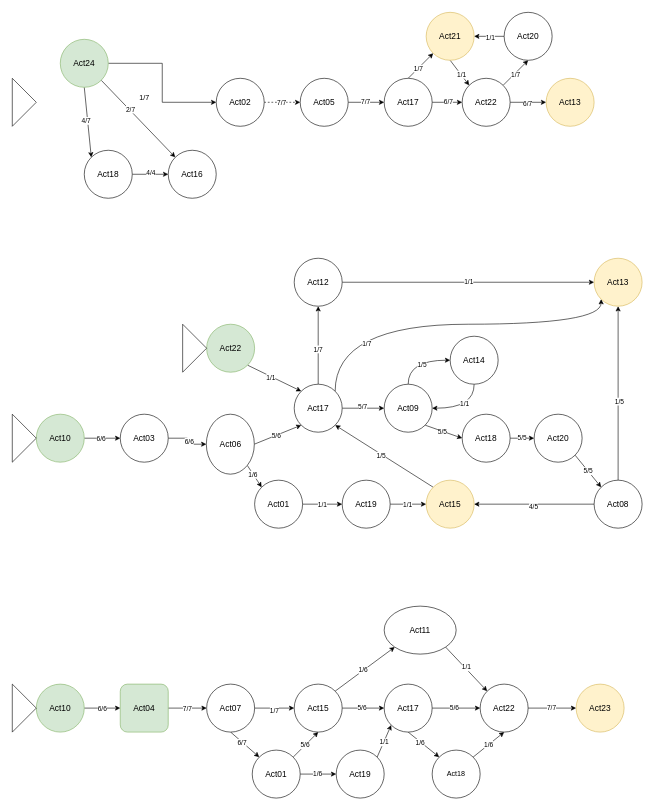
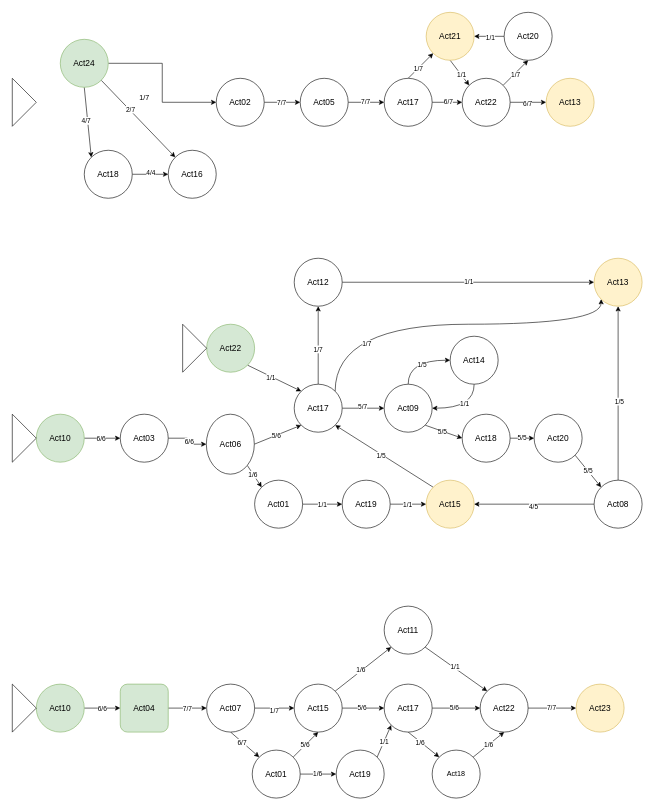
(270, 102) -> (270, 102)
(420, 630) -> (408, 630)
